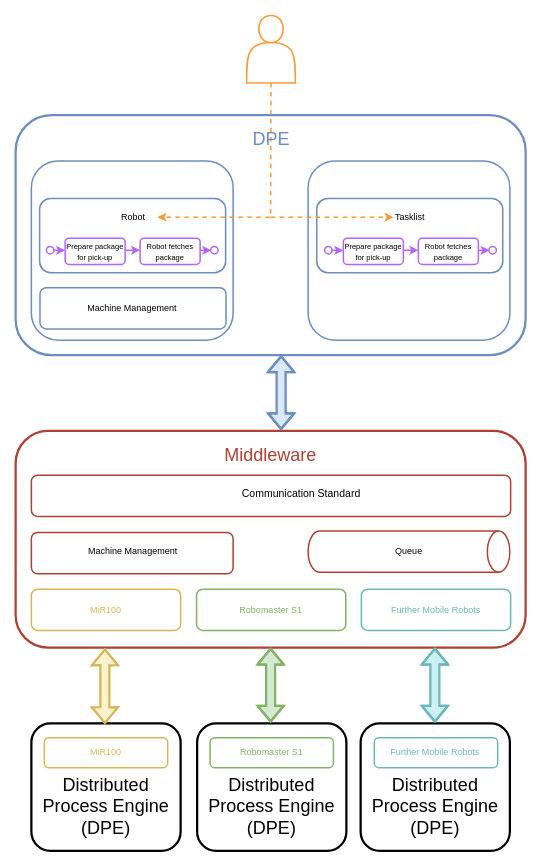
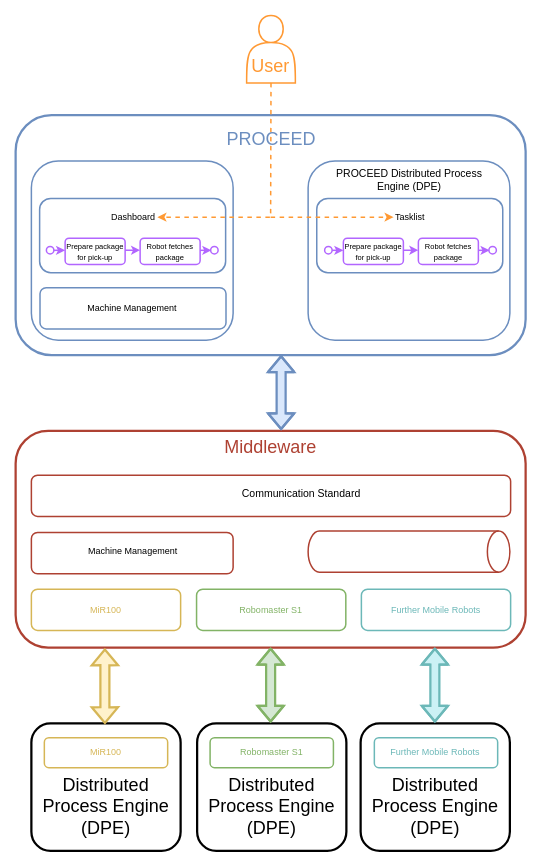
none -> (270, 66)
(271, 139) -> (271, 139)
none -> (409, 180)
(133, 217) -> (133, 217)
(270, 455) -> (270, 447)
(409, 552) -> none
